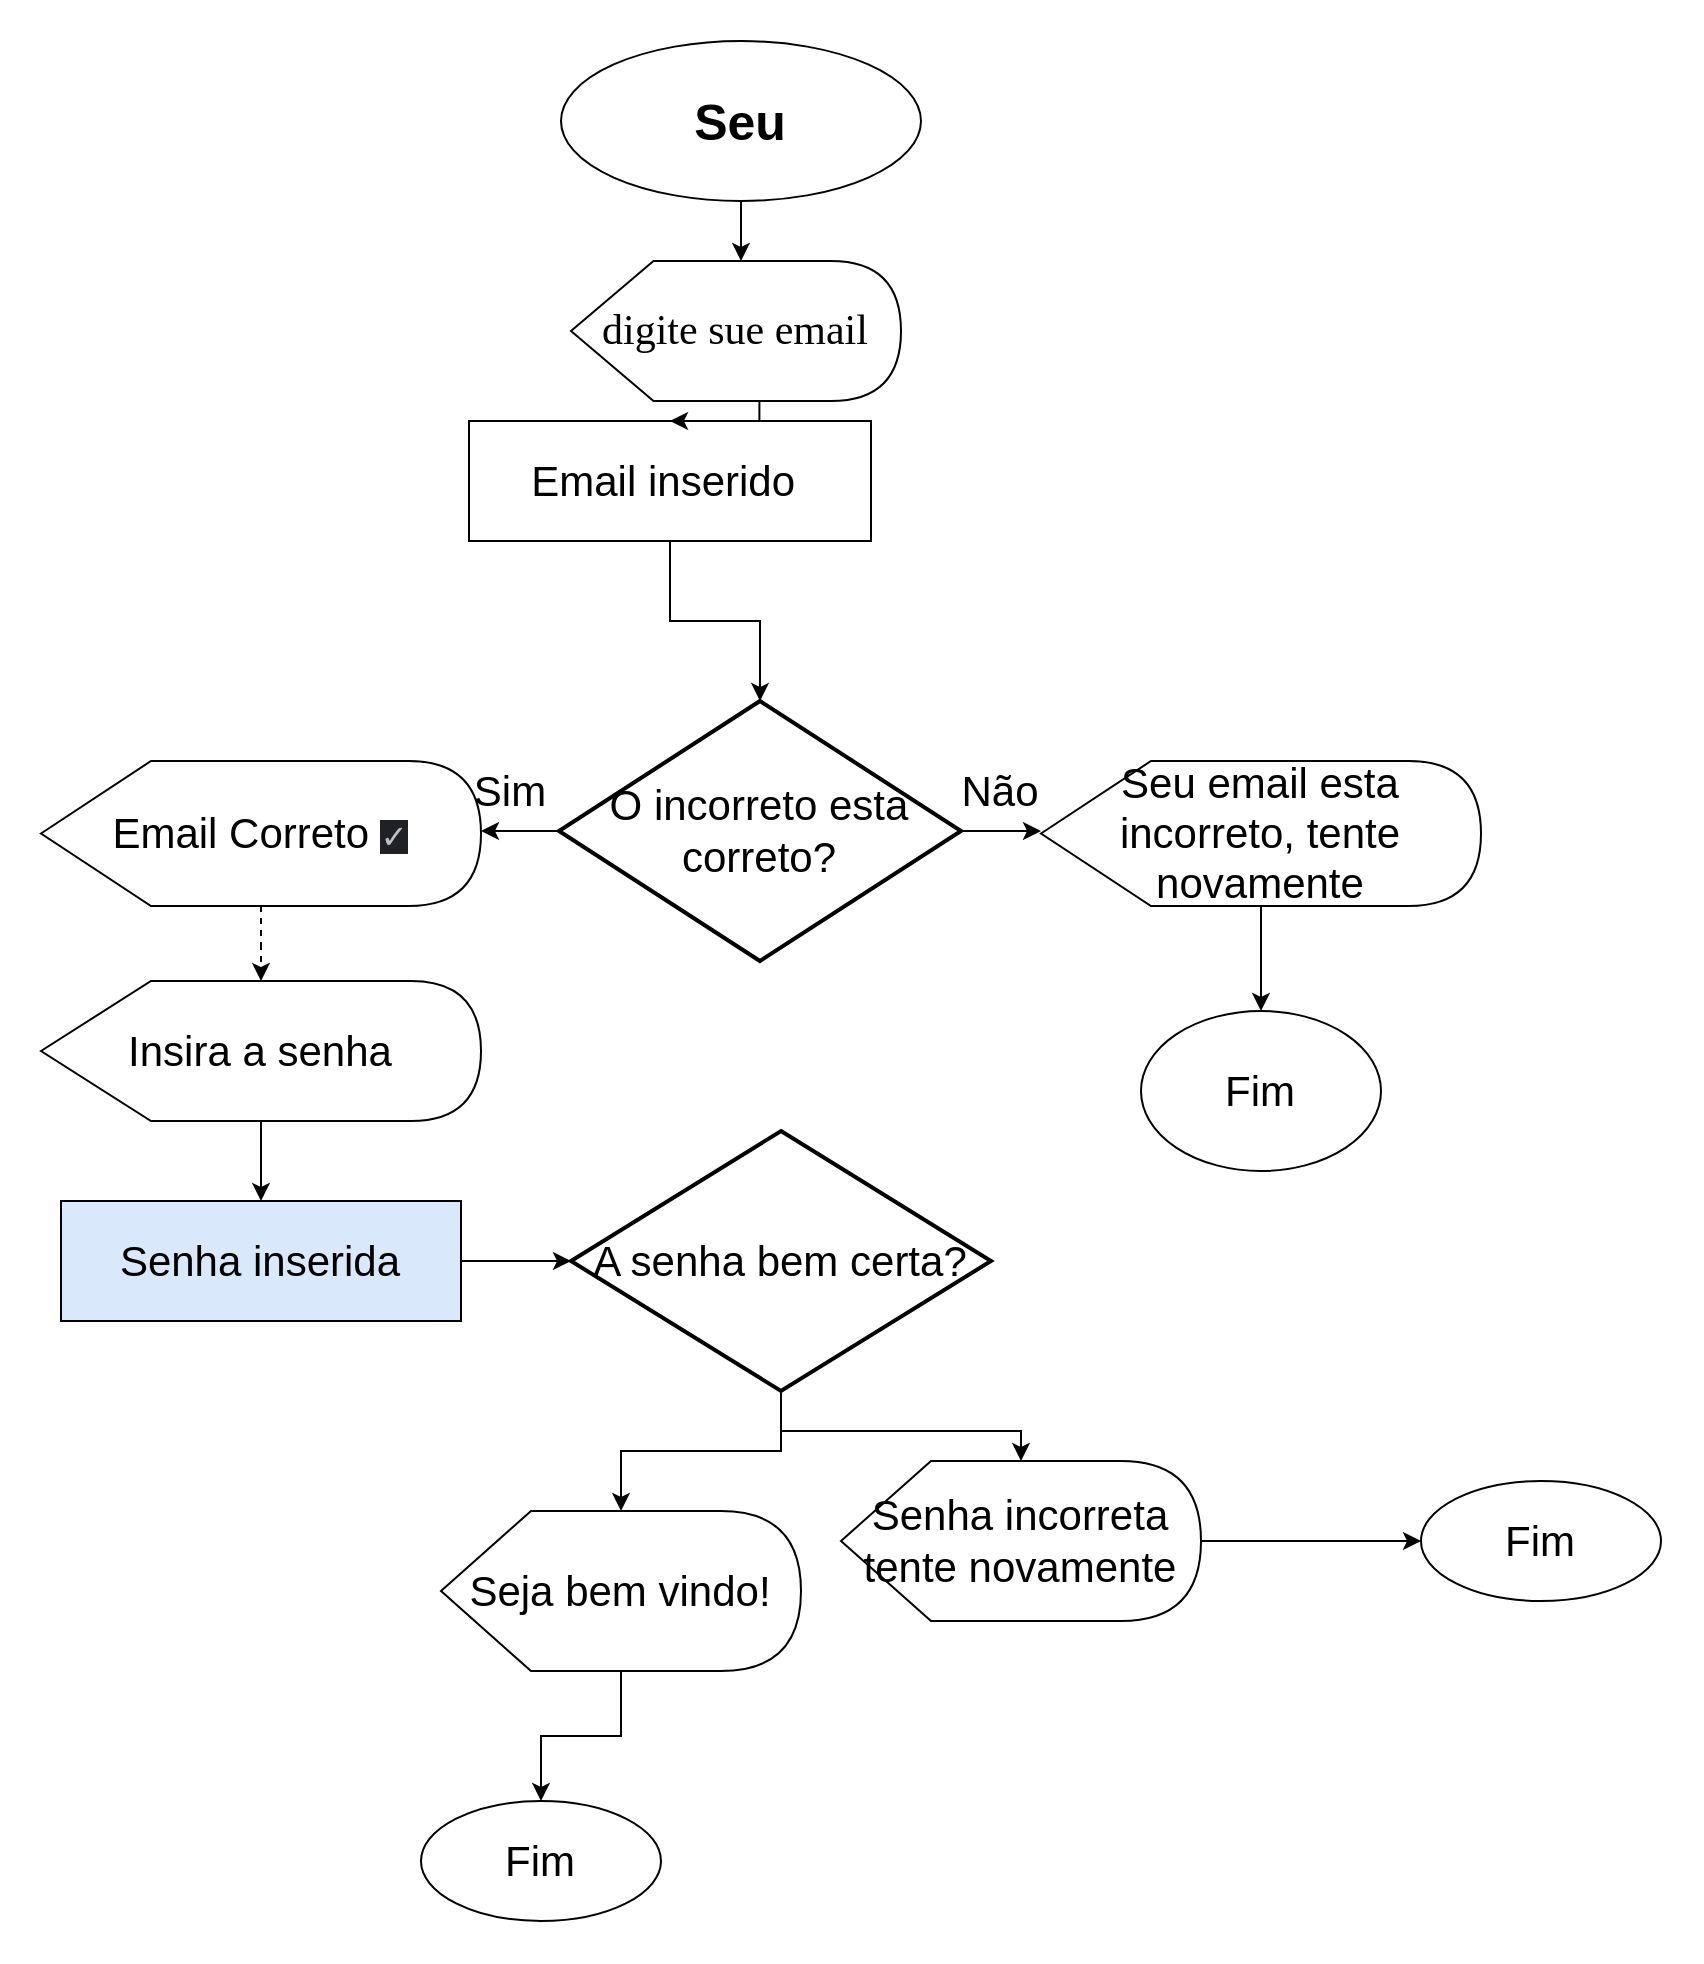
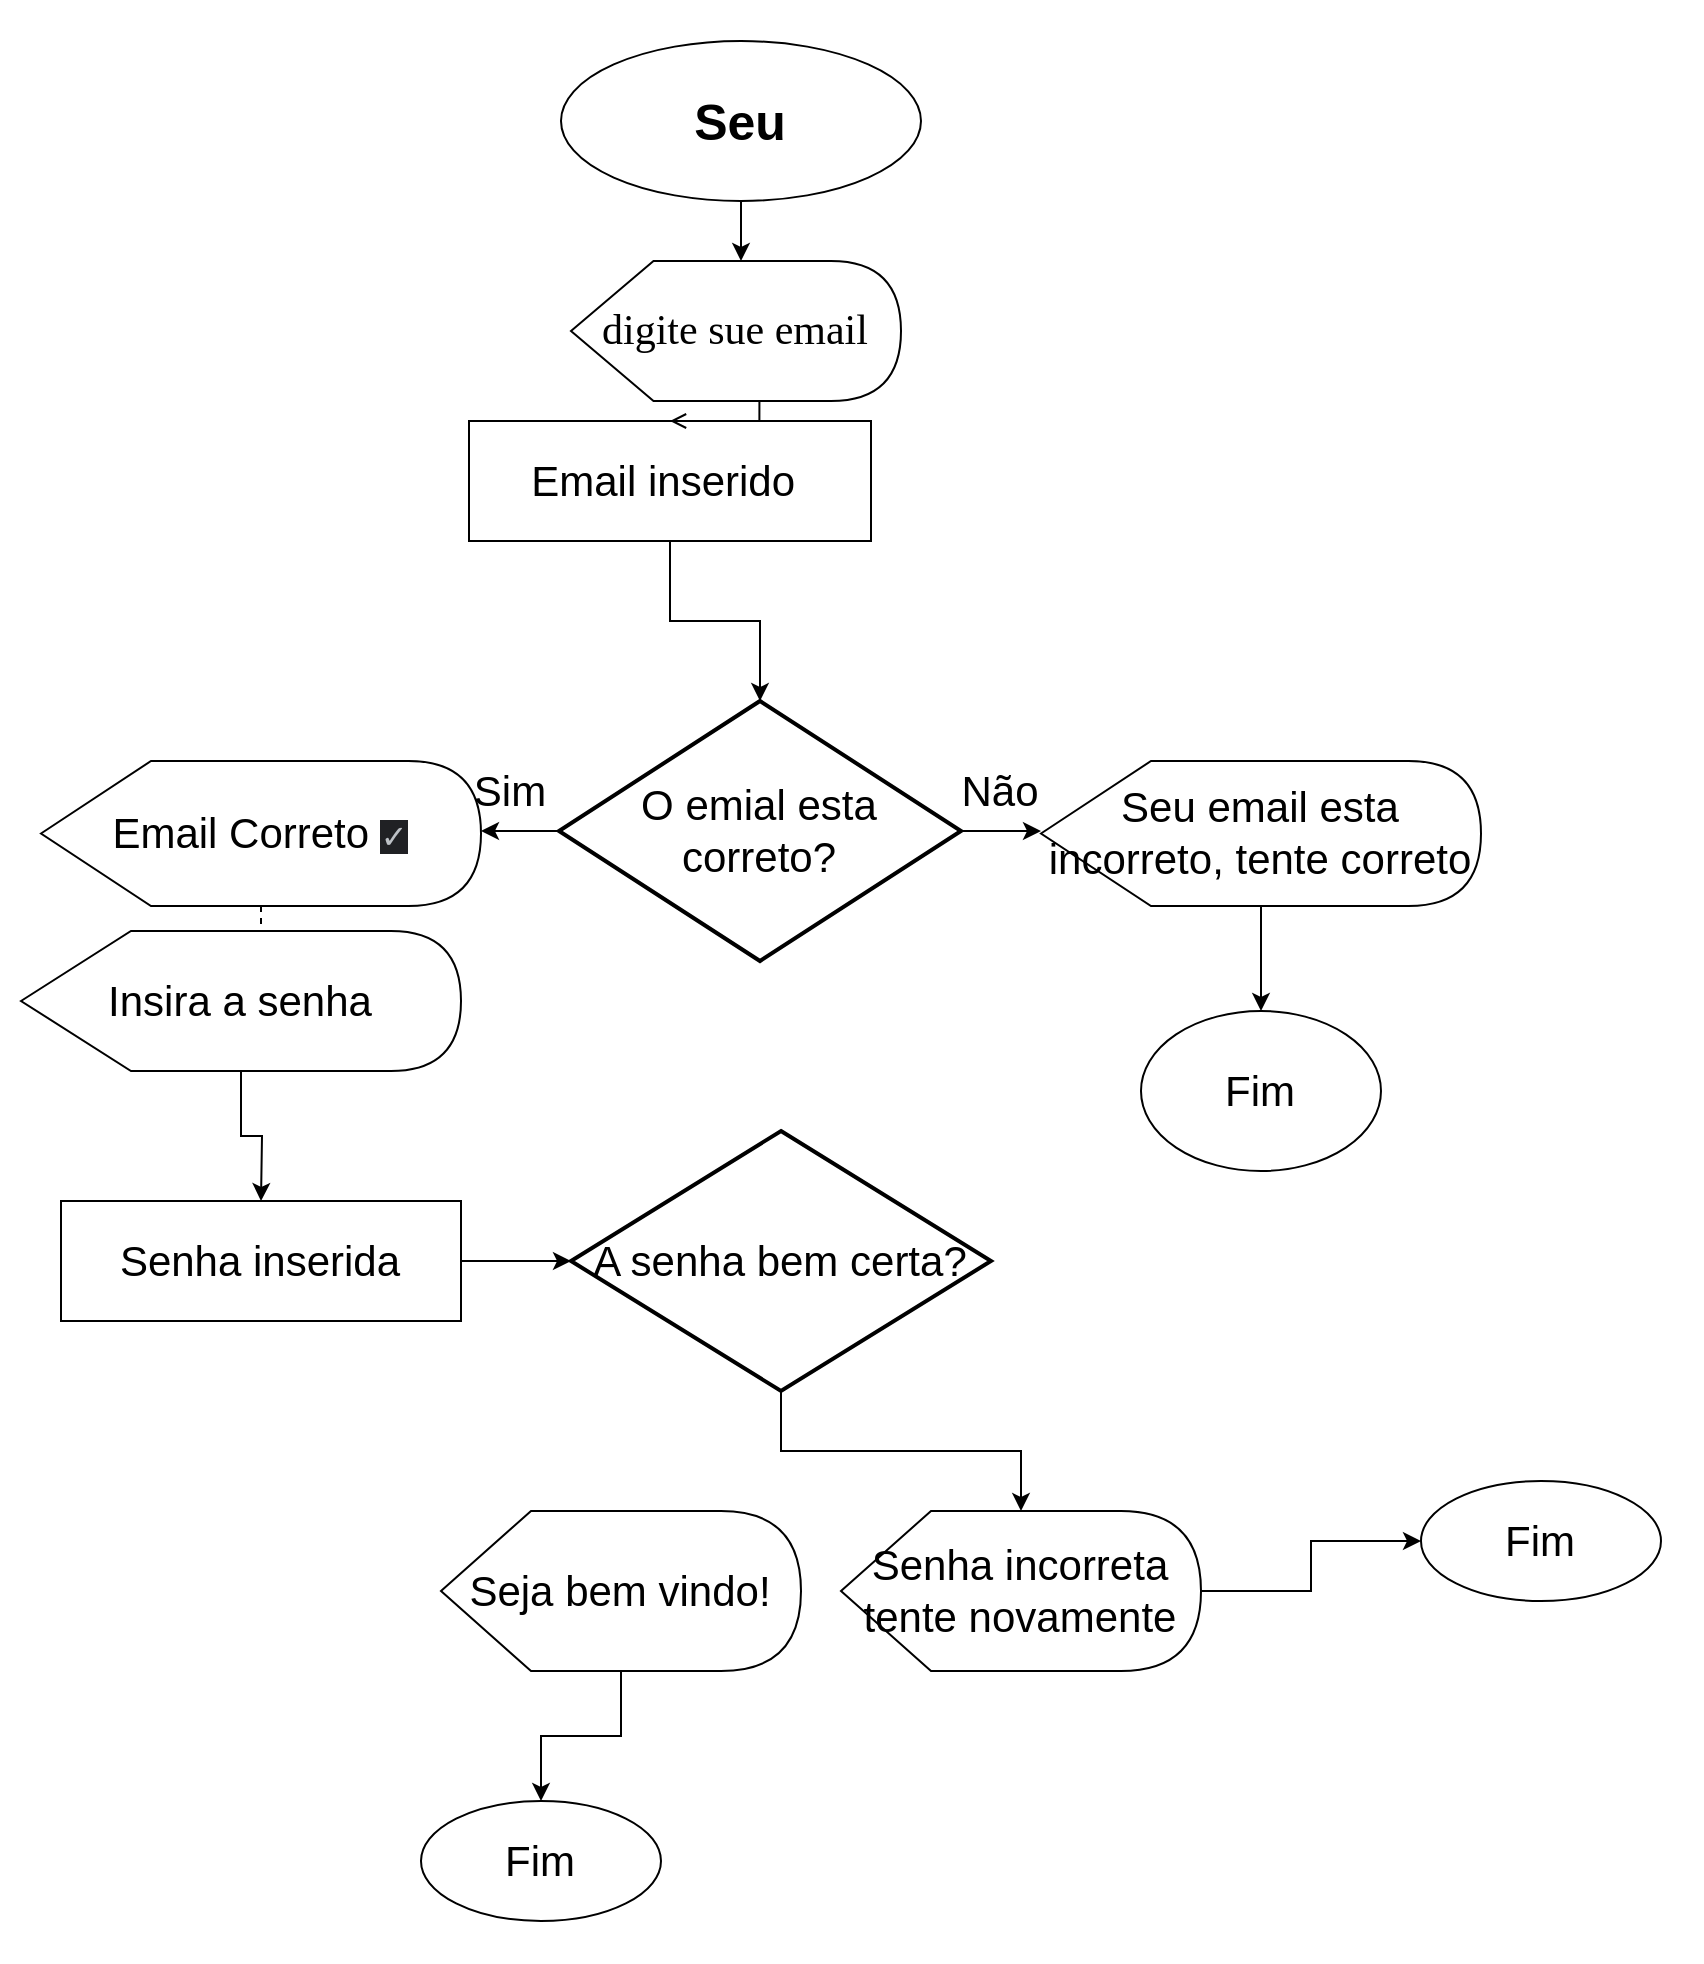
(685, 421) -> (682, 421)
(760, 831) -> (760, 831)
(1261, 833) -> (1261, 833)
(261, 1051) -> (241, 1001)
(261, 1261) -> (261, 1261)
(676, 1451) -> none
(1021, 1541) -> (1021, 1591)
